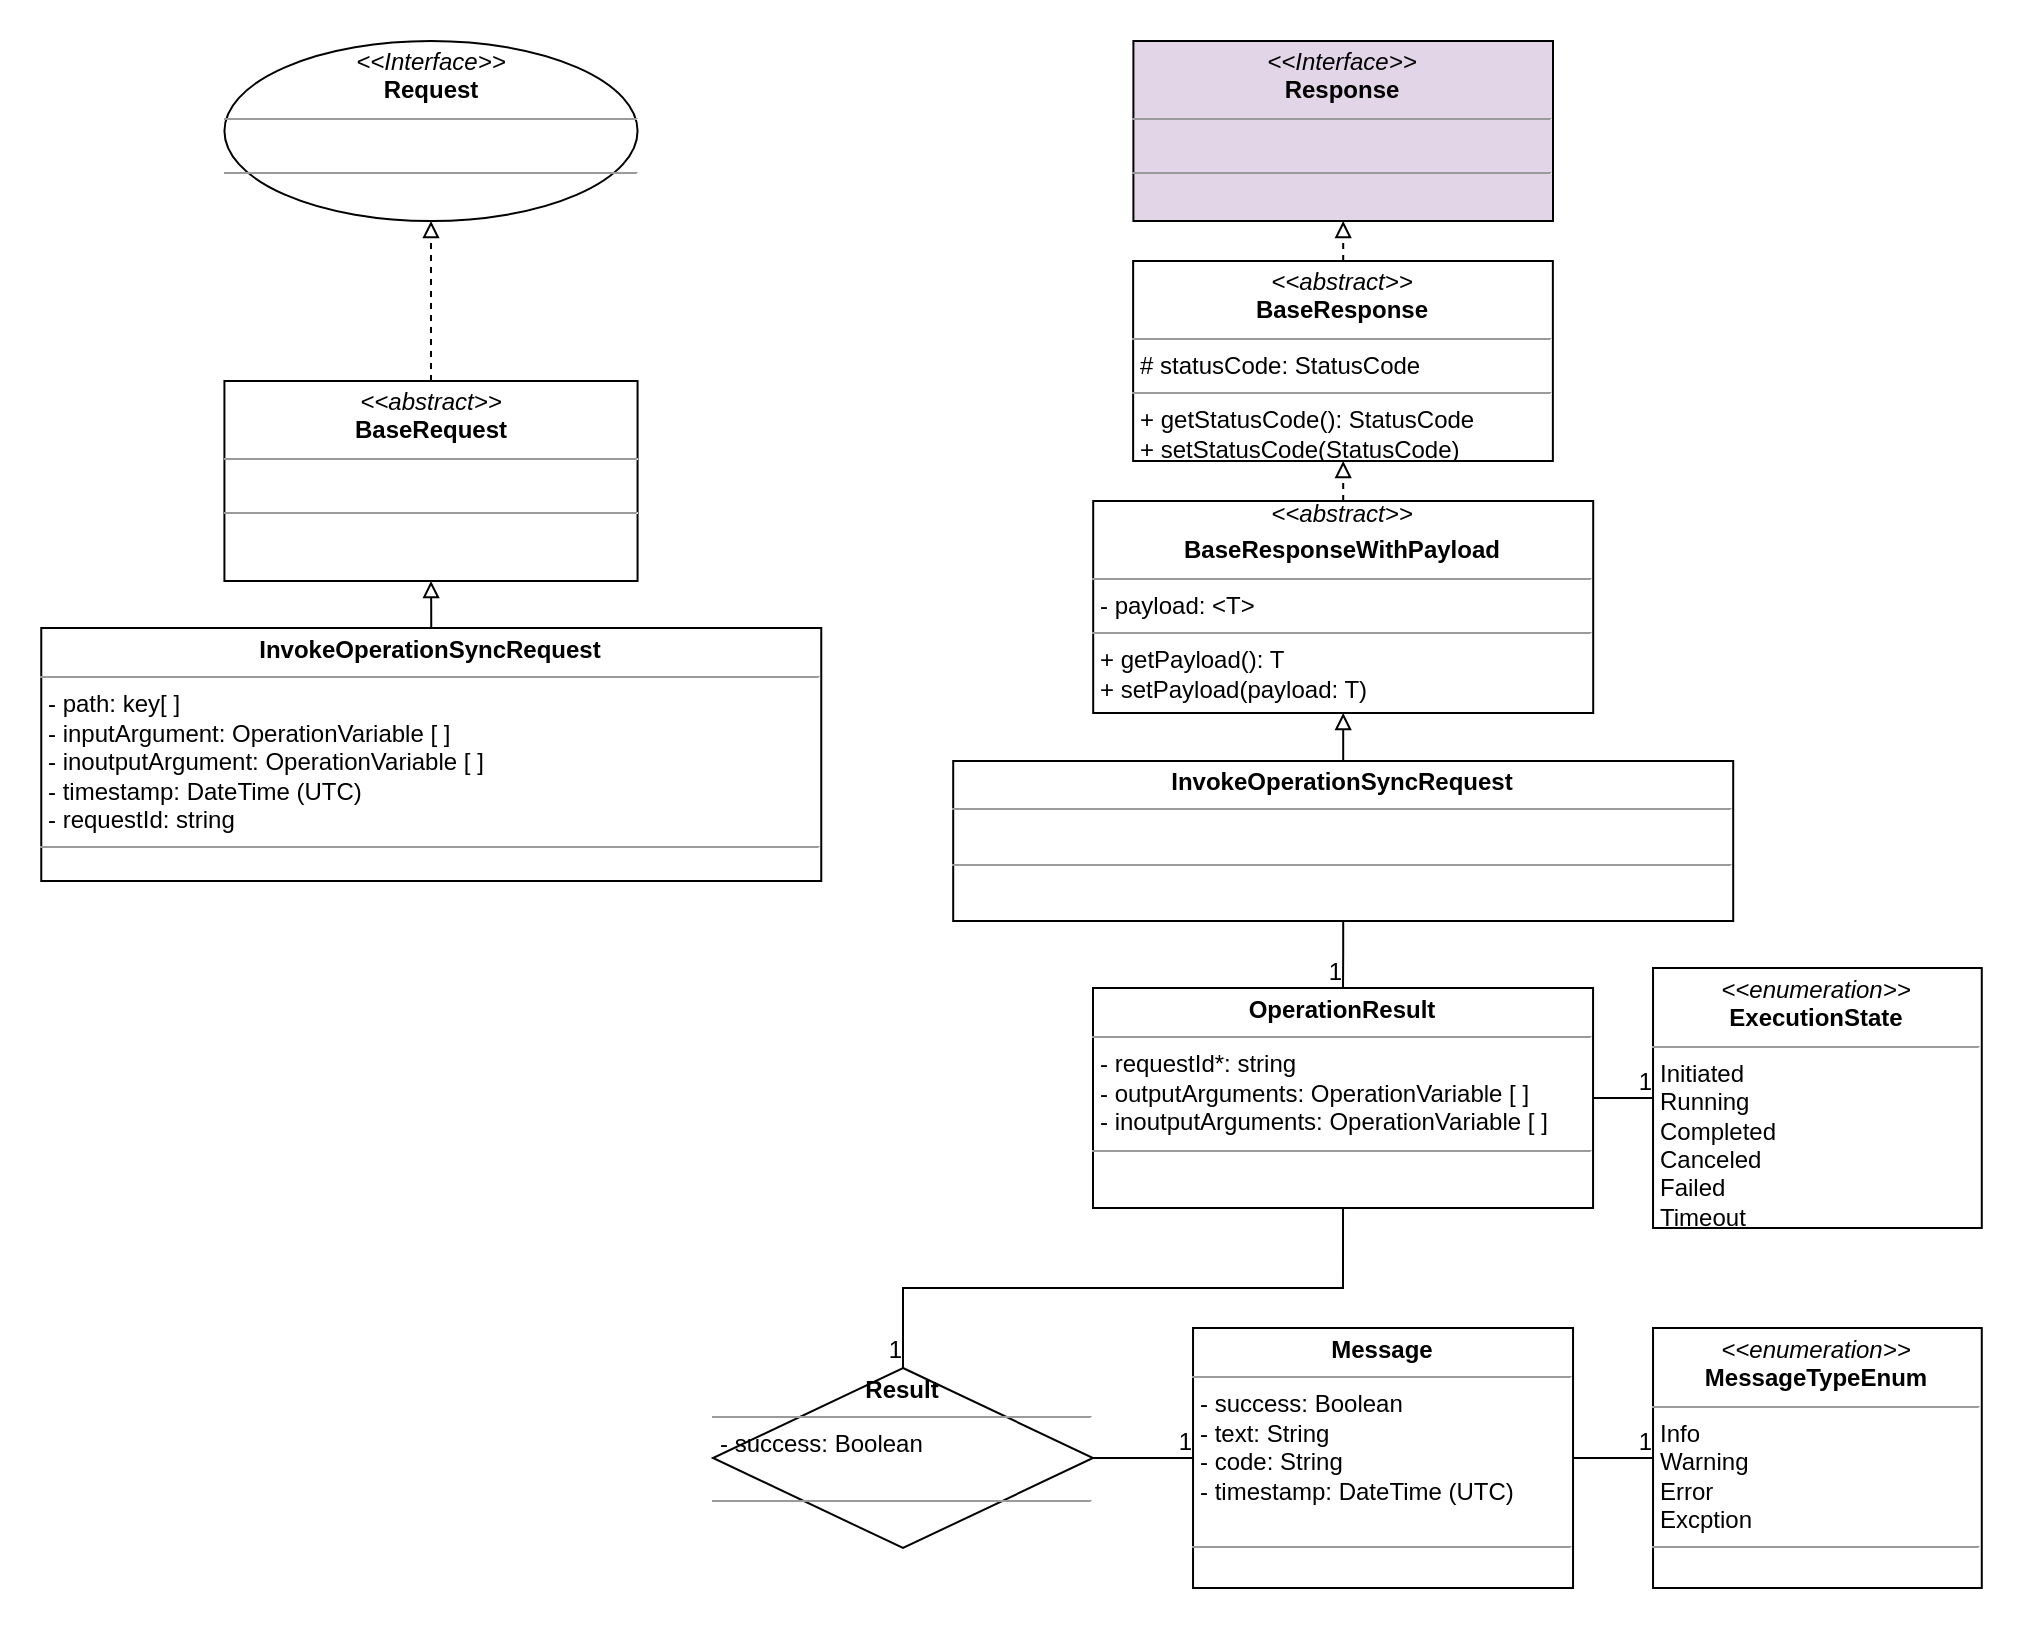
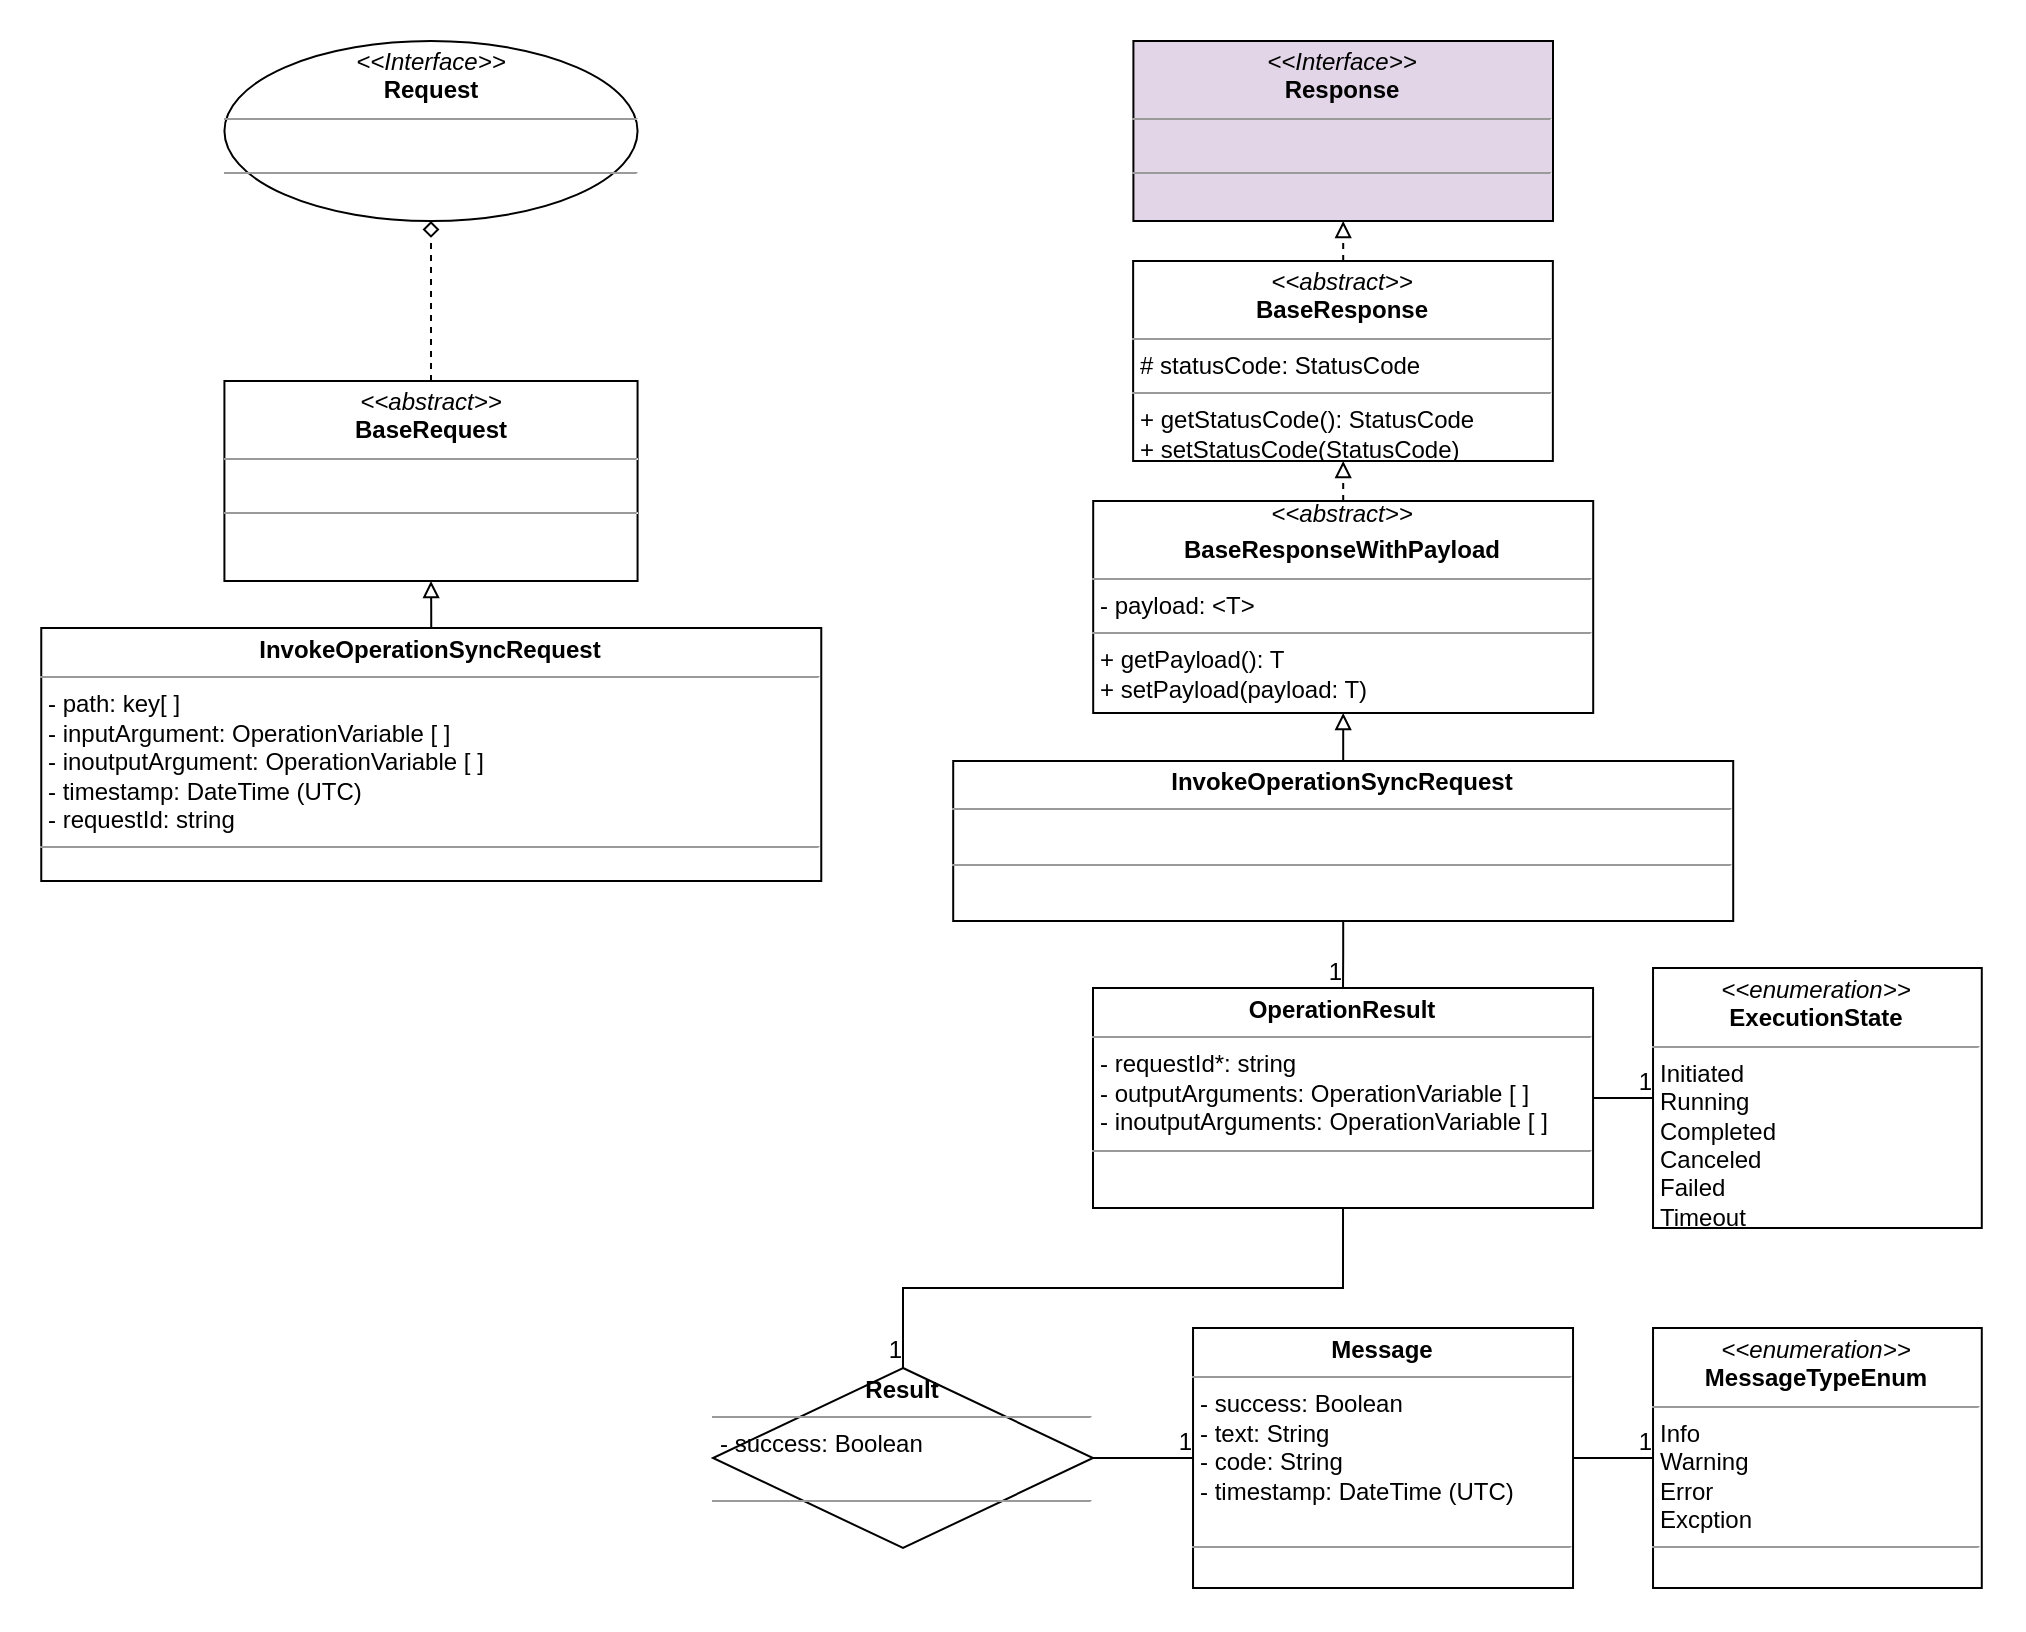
(431, 238) -> (431, 238)
